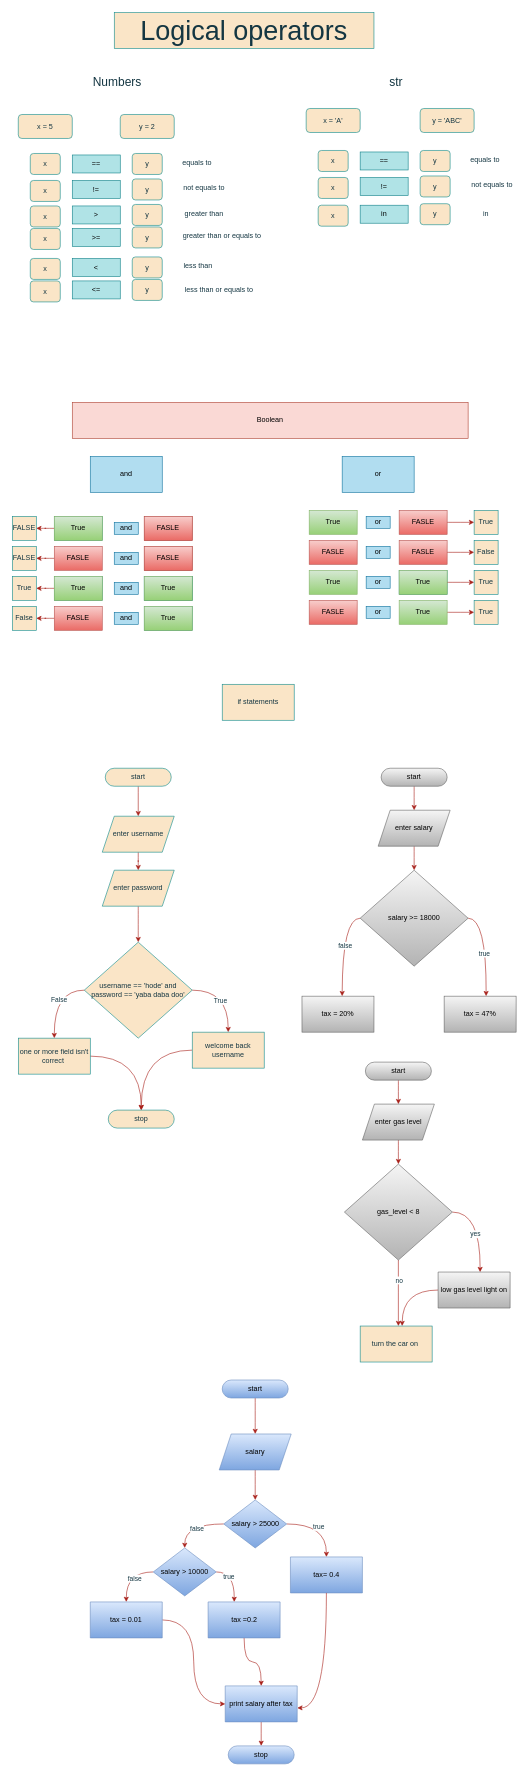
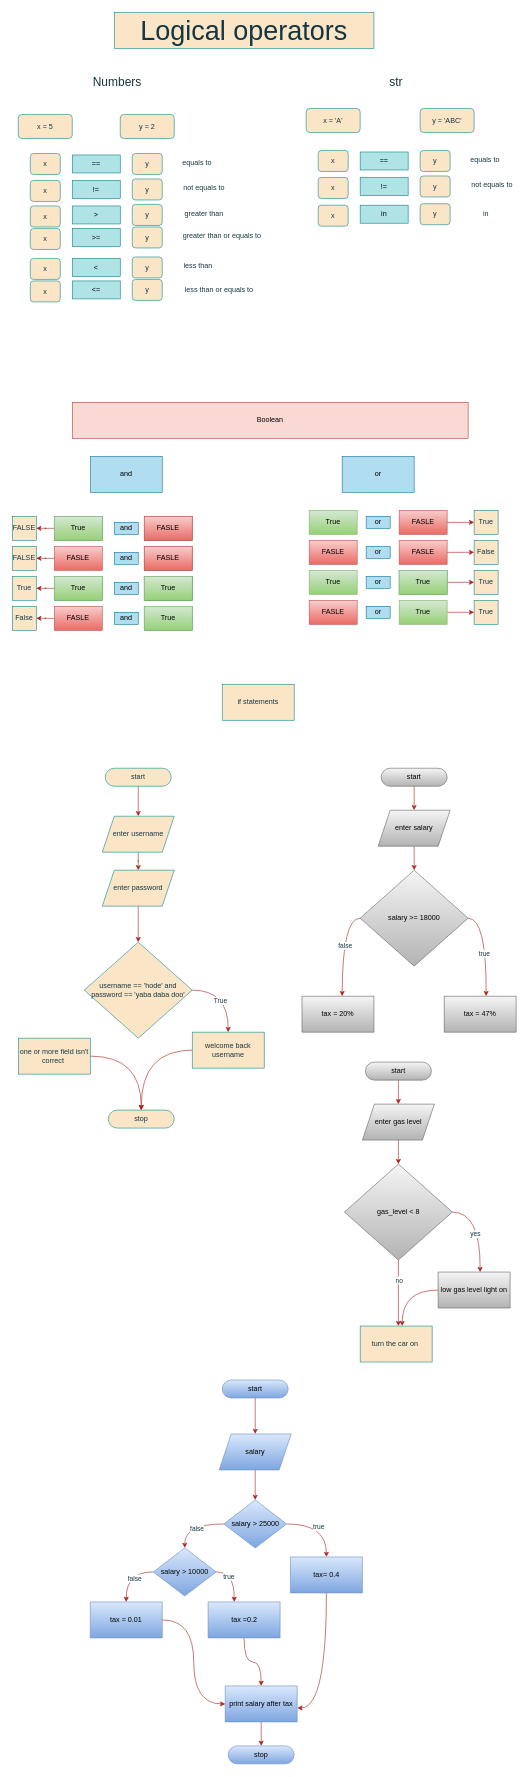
(60, 1005) -> none
